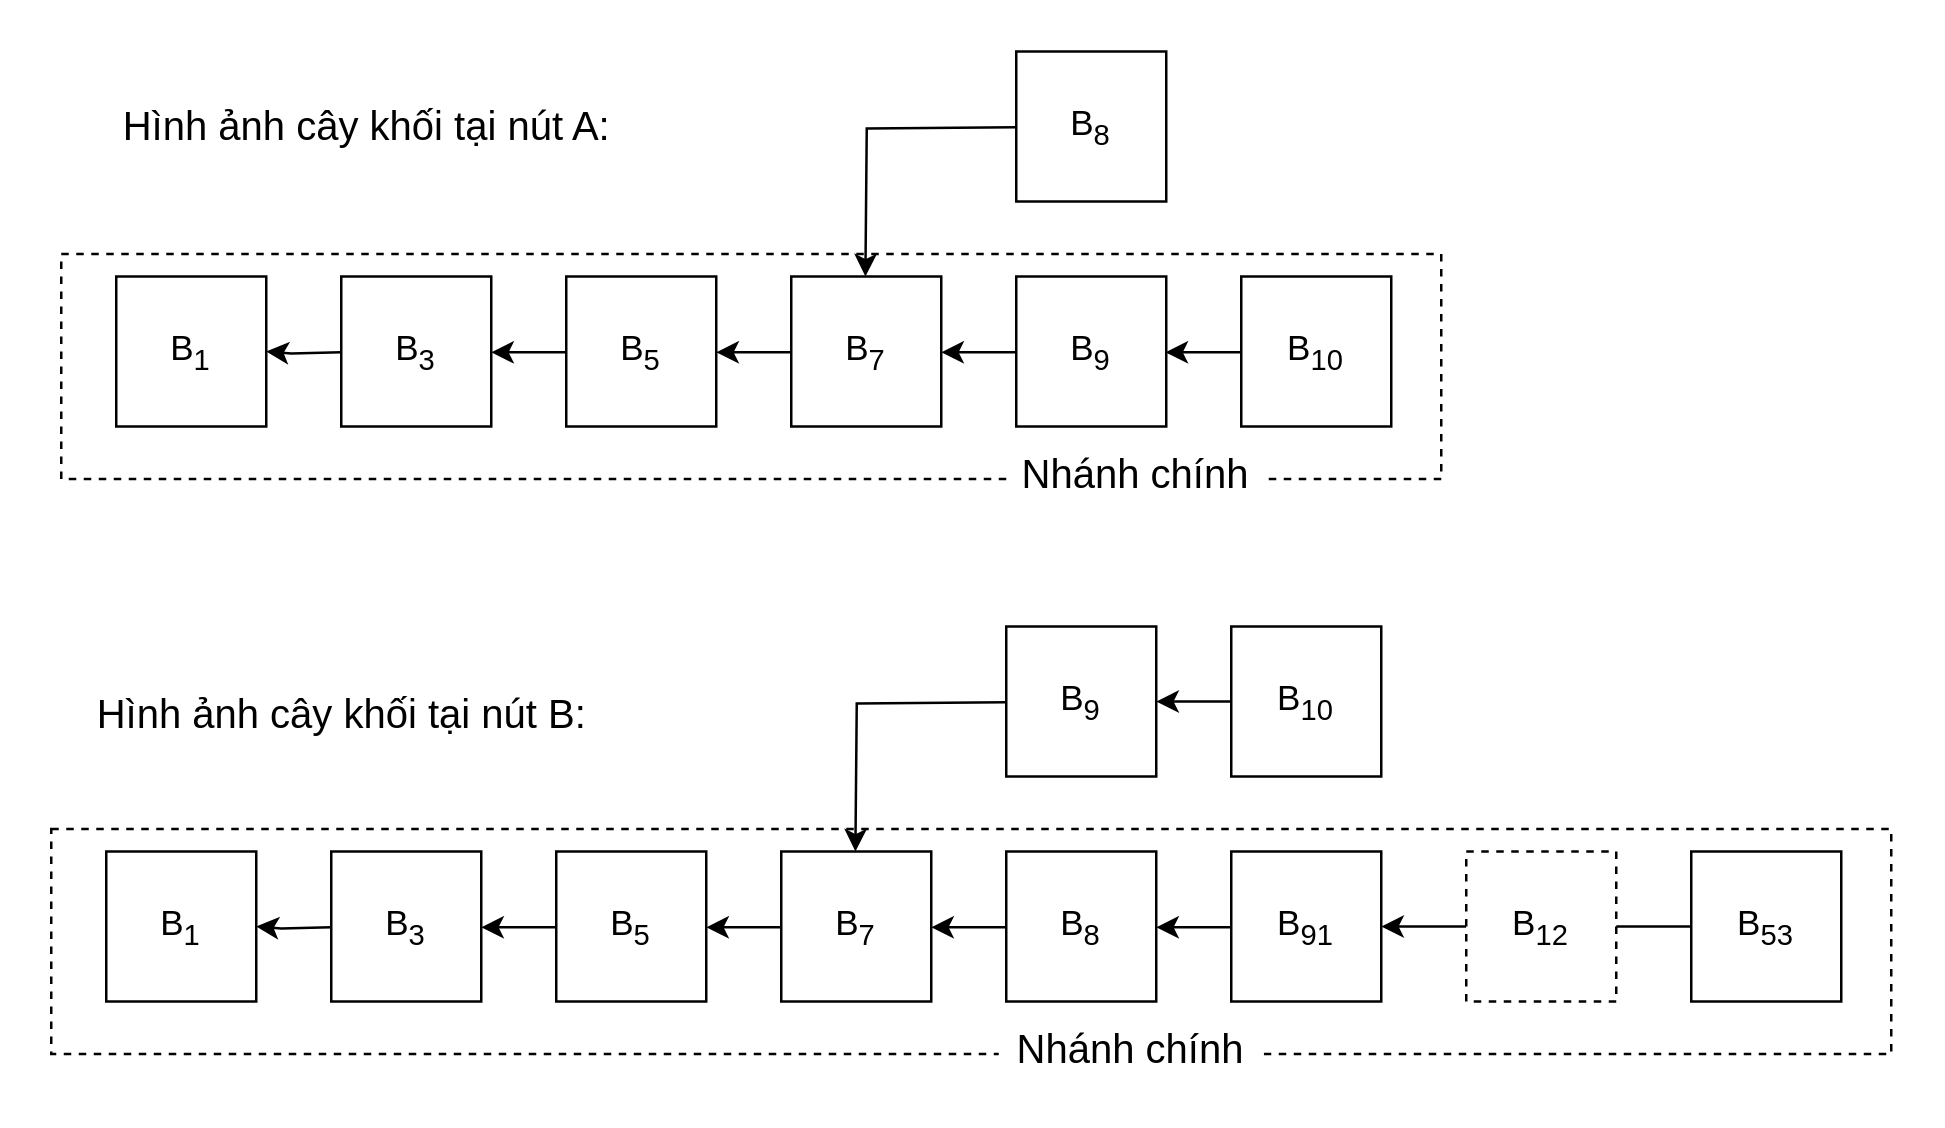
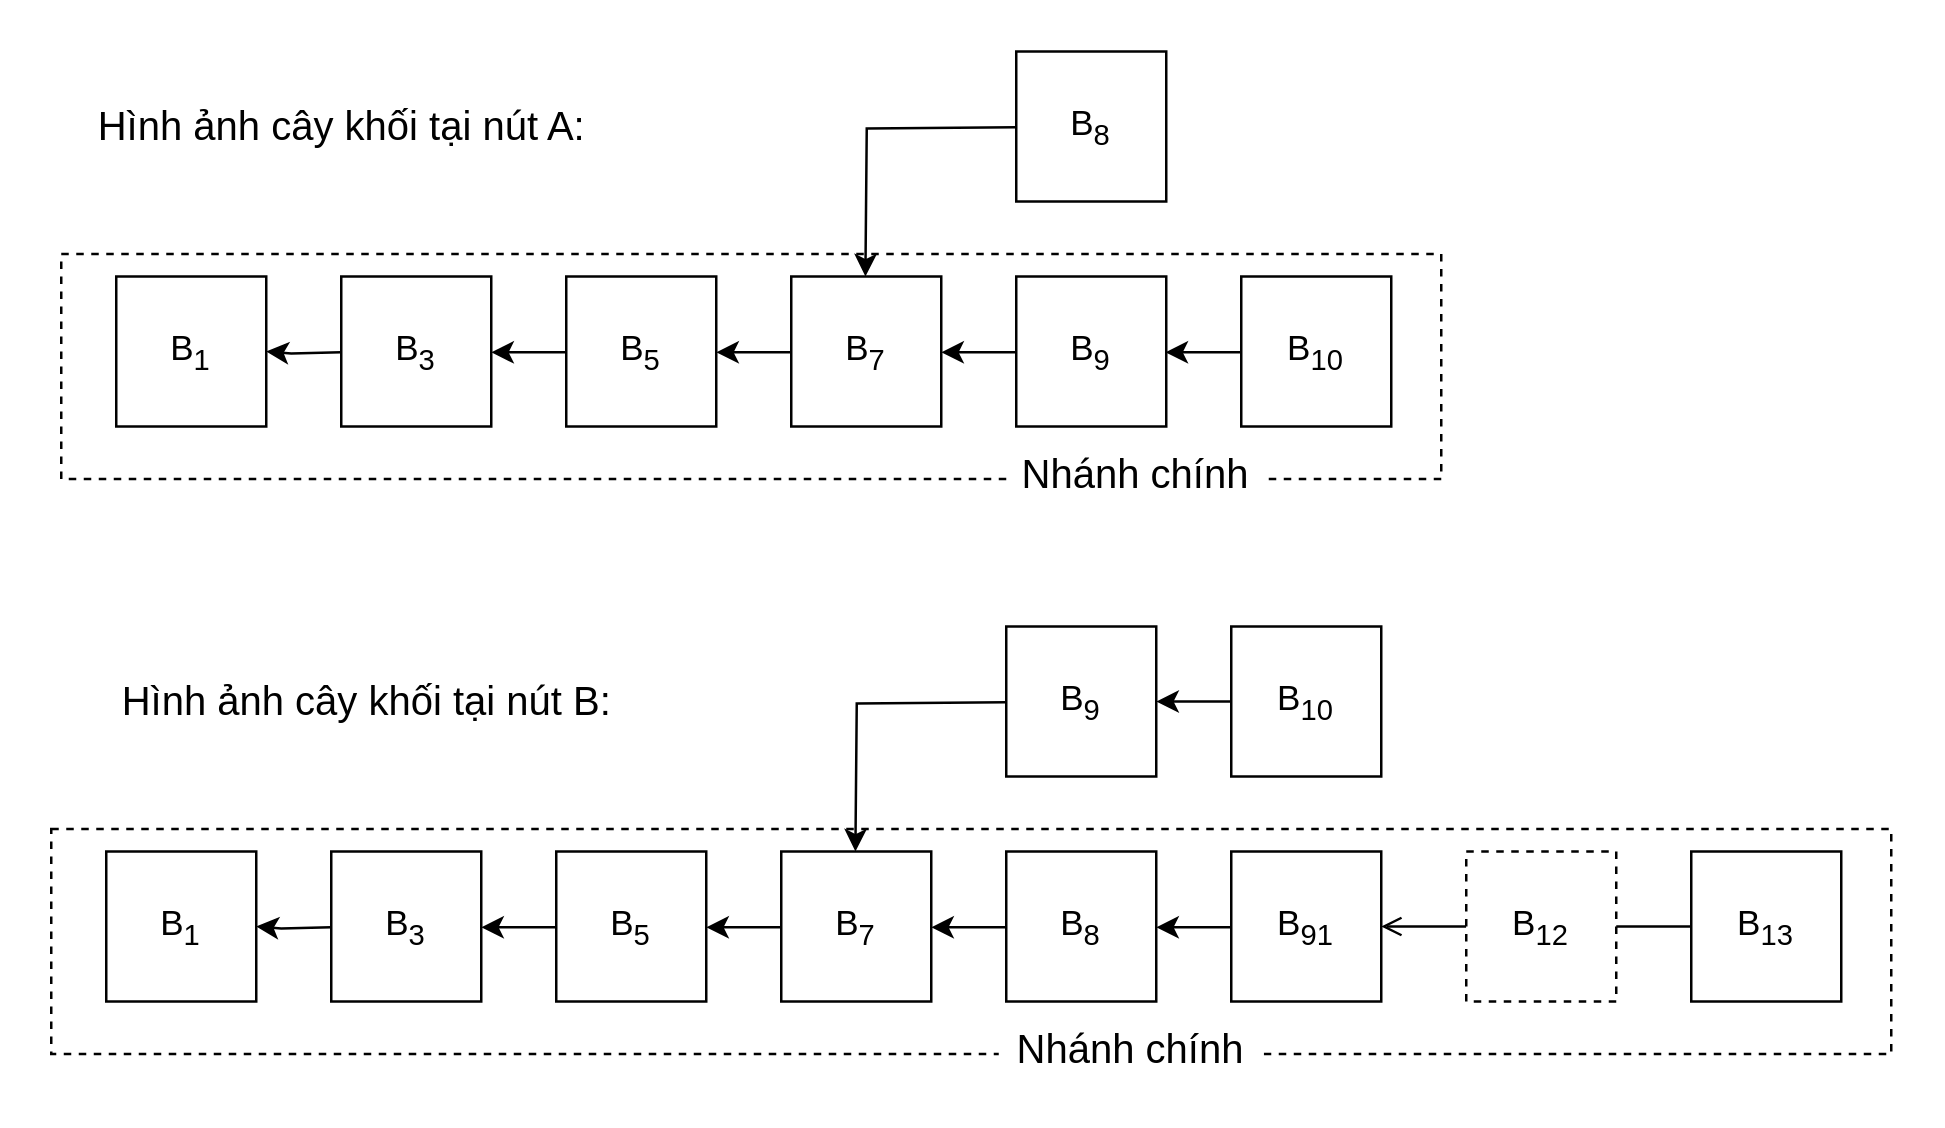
(368, 126) -> (343, 126)
(343, 714) -> (368, 701)
(1399, 926) -> (1395, 926)
(1766, 926) -> (1766, 926)
